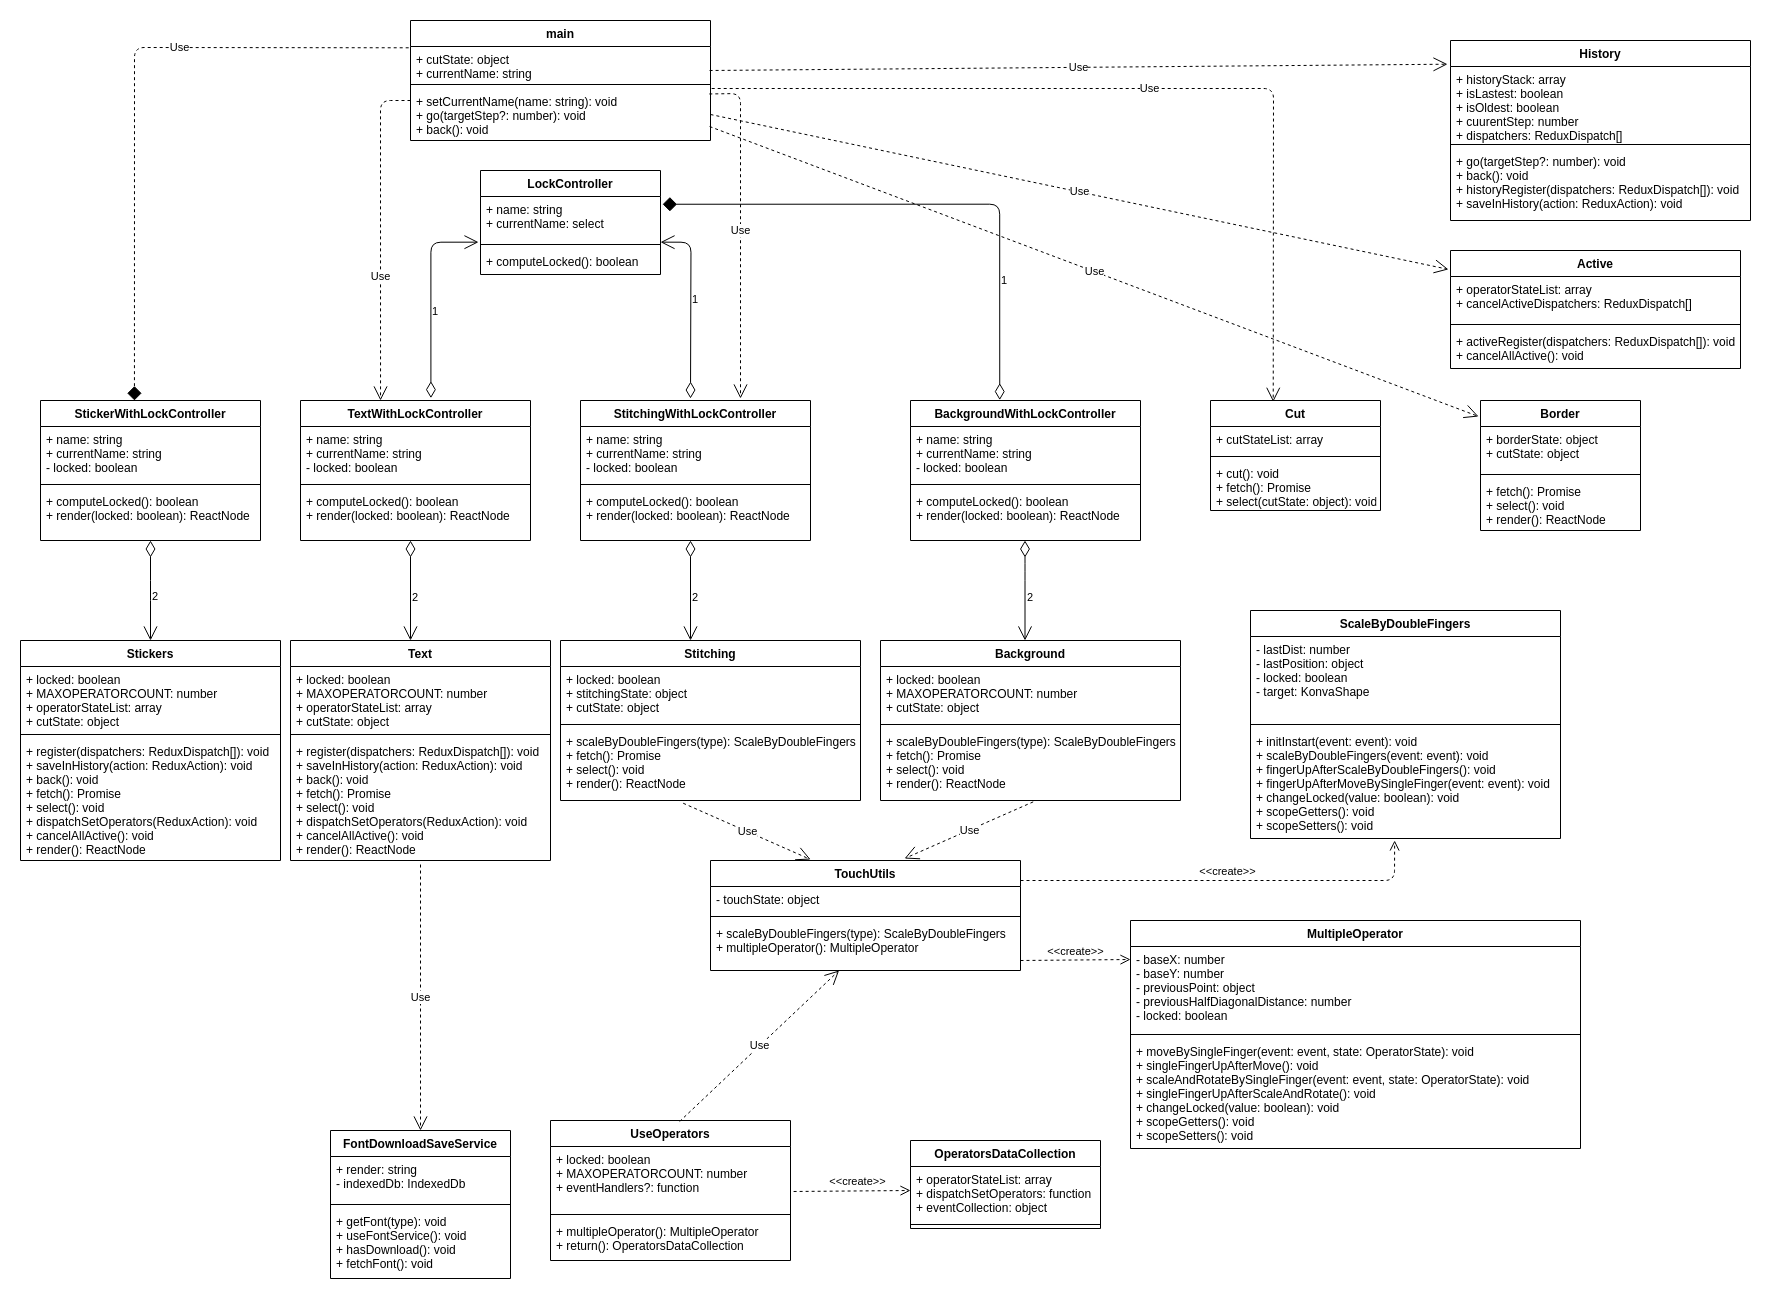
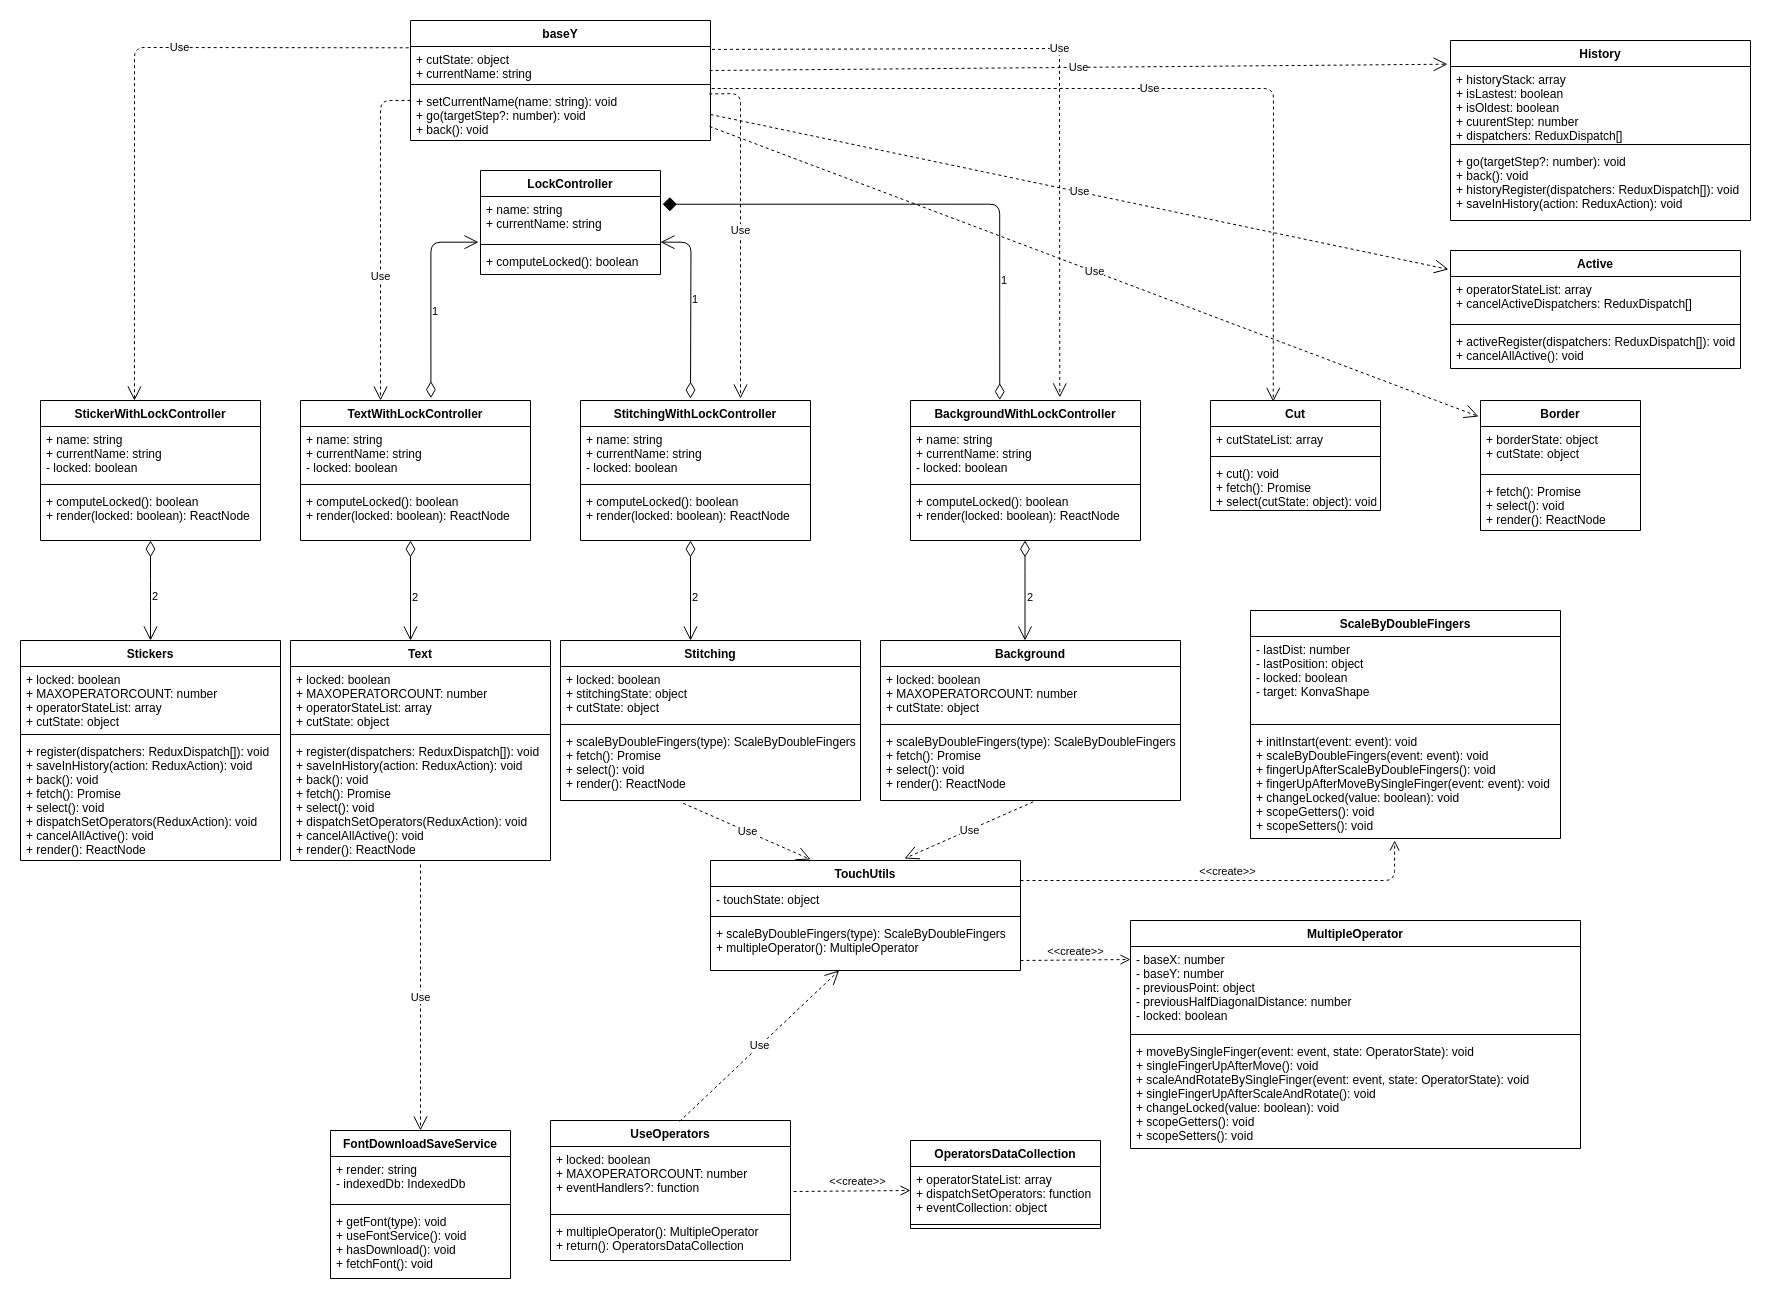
(560, 34) -> (560, 34)
none -> (1056, 50)
(527, 210) -> (527, 210)
(134, 386) -> (134, 391)
